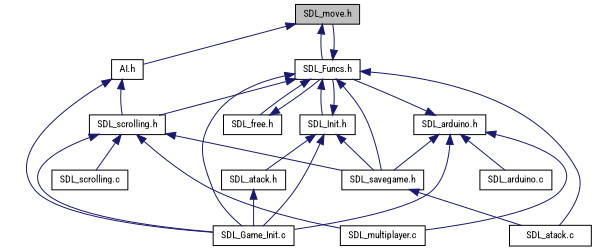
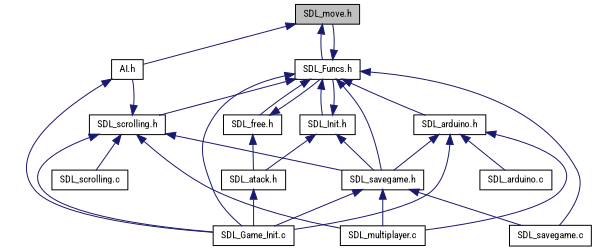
(389, 95) -> (388, 100)
(121, 102) -> (134, 92)
none -> (253, 158)
(296, 188) -> (314, 210)
none -> (383, 218)
(550, 236) -> (550, 236)
